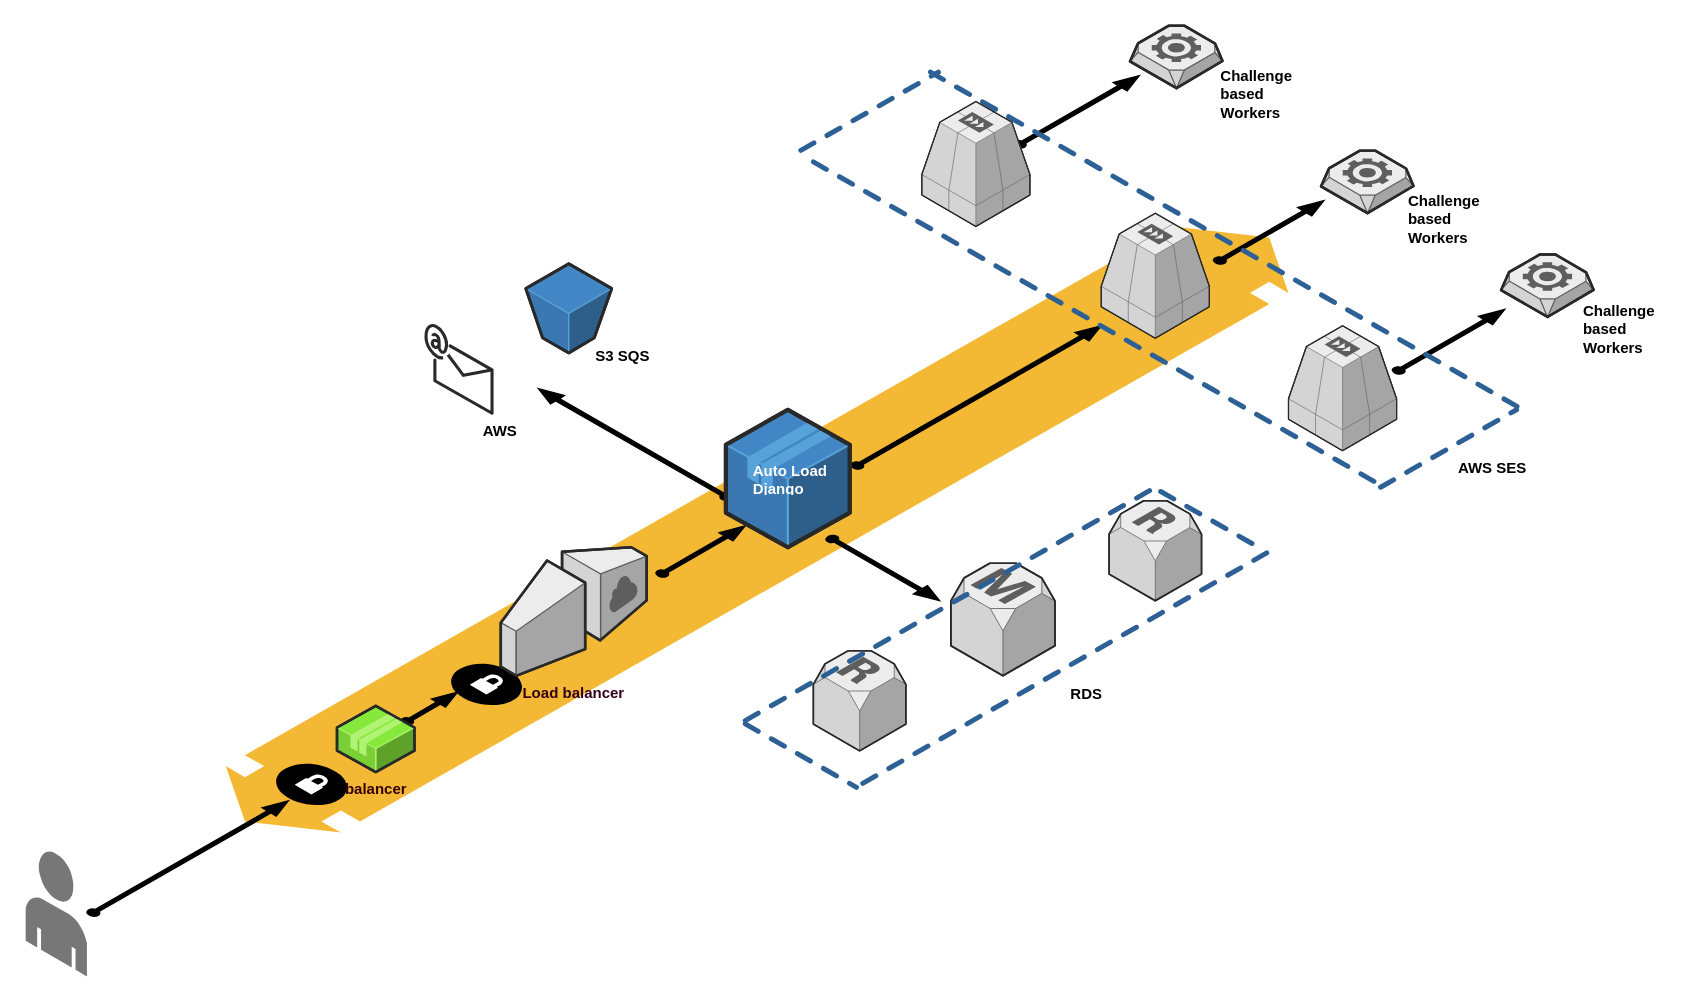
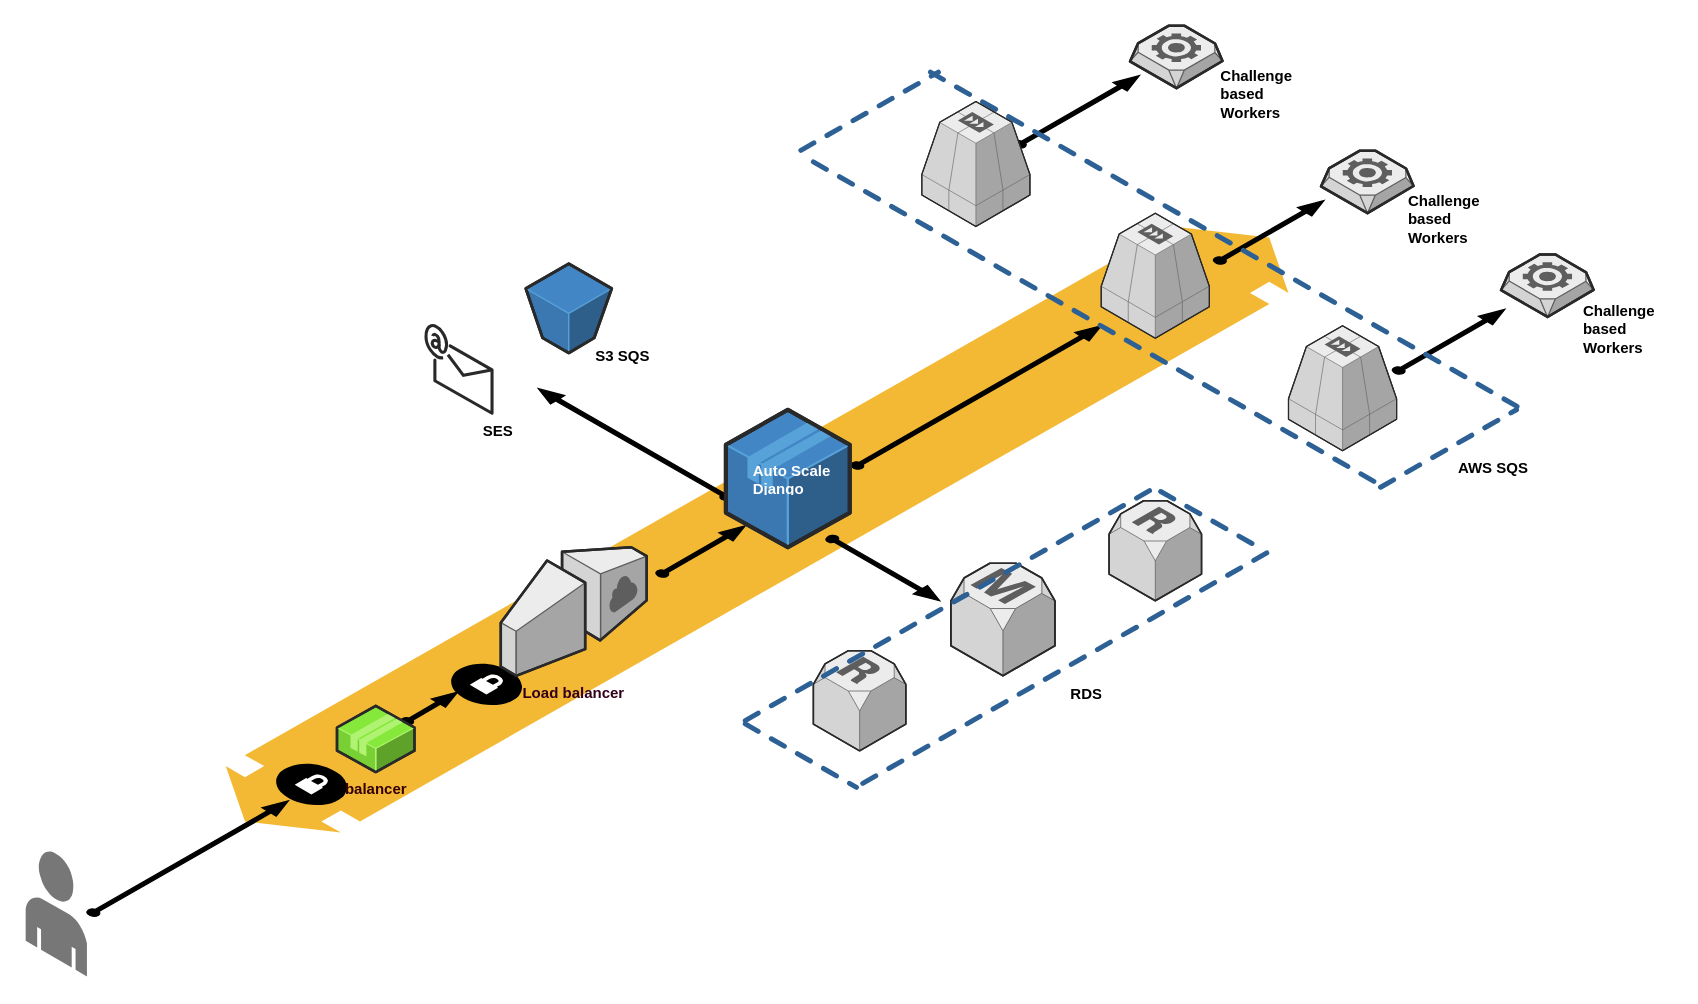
(496, 432) -> (496, 432)
(1486, 468) -> (1486, 468)
(789, 478) -> (791, 478)
